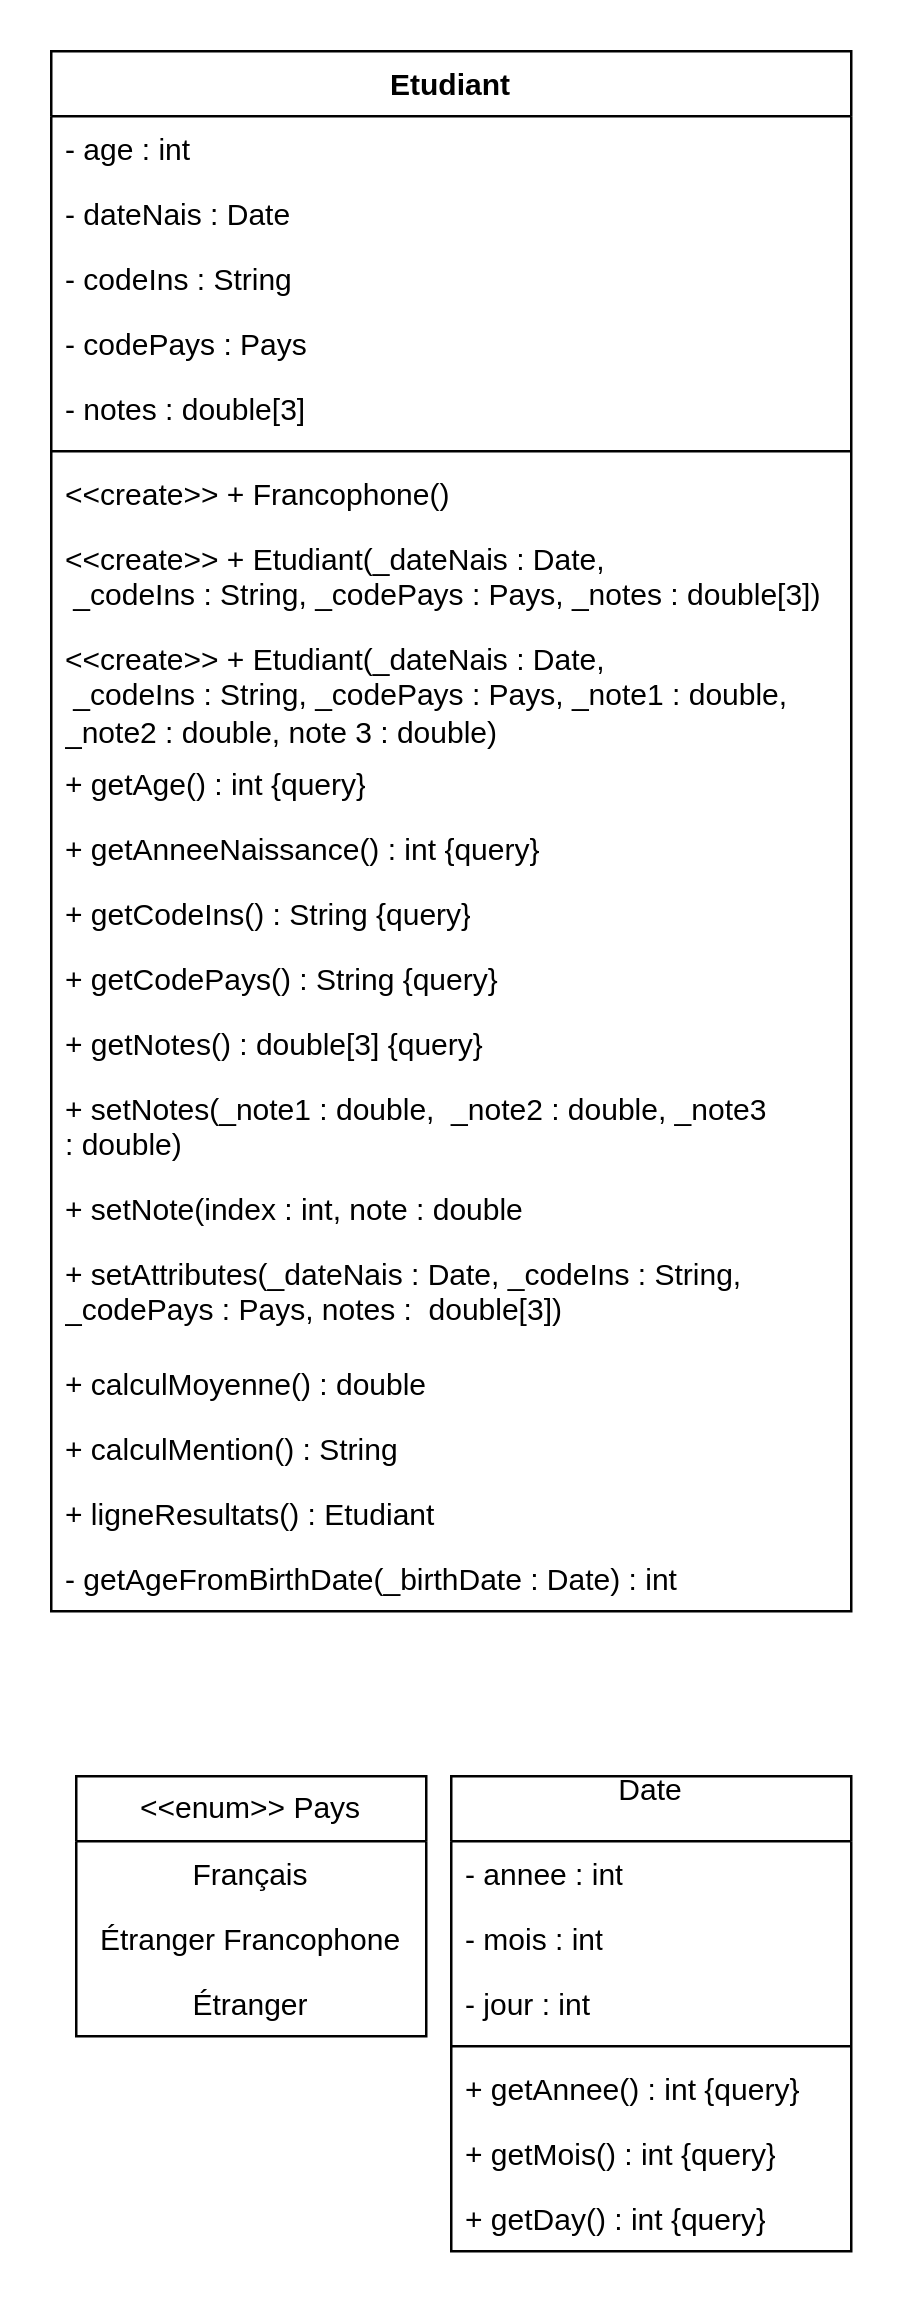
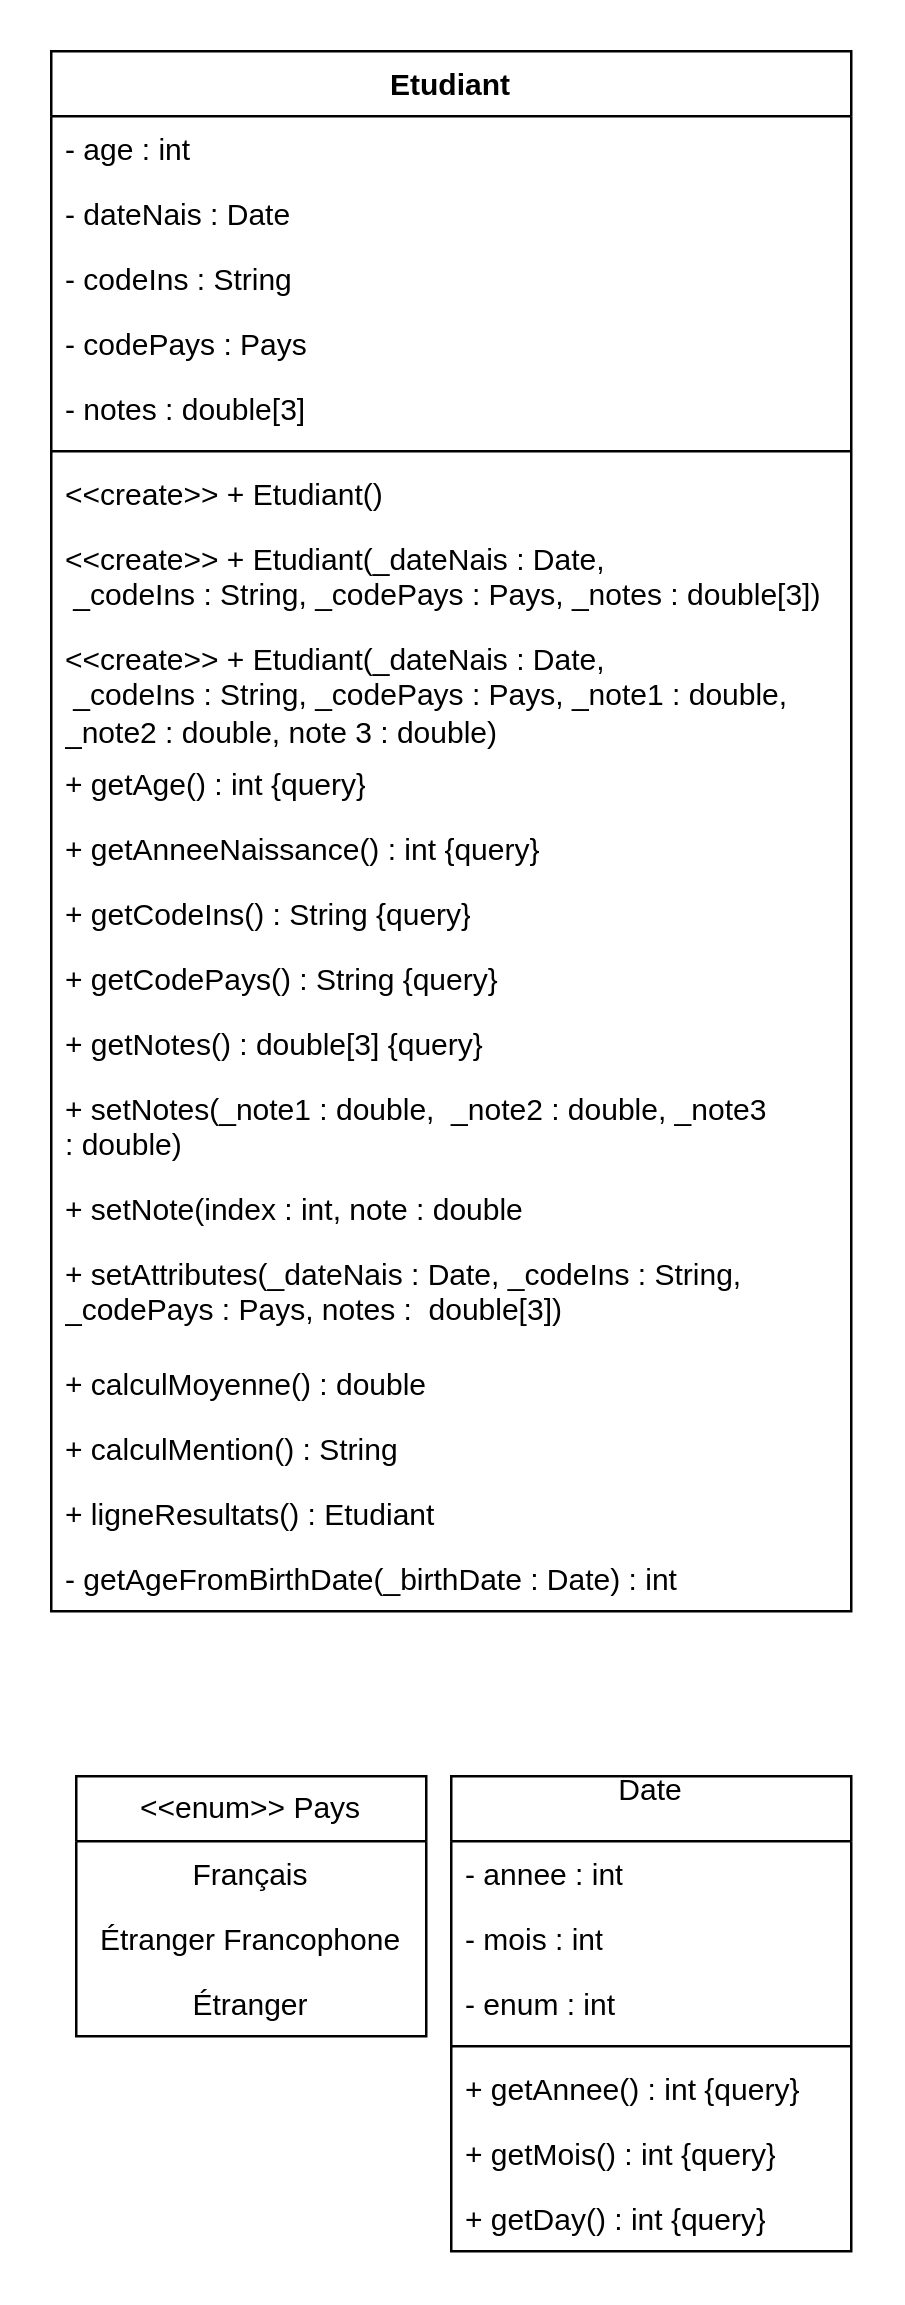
(277, 497) -> (248, 497)
(548, 2007) -> (548, 2007)
